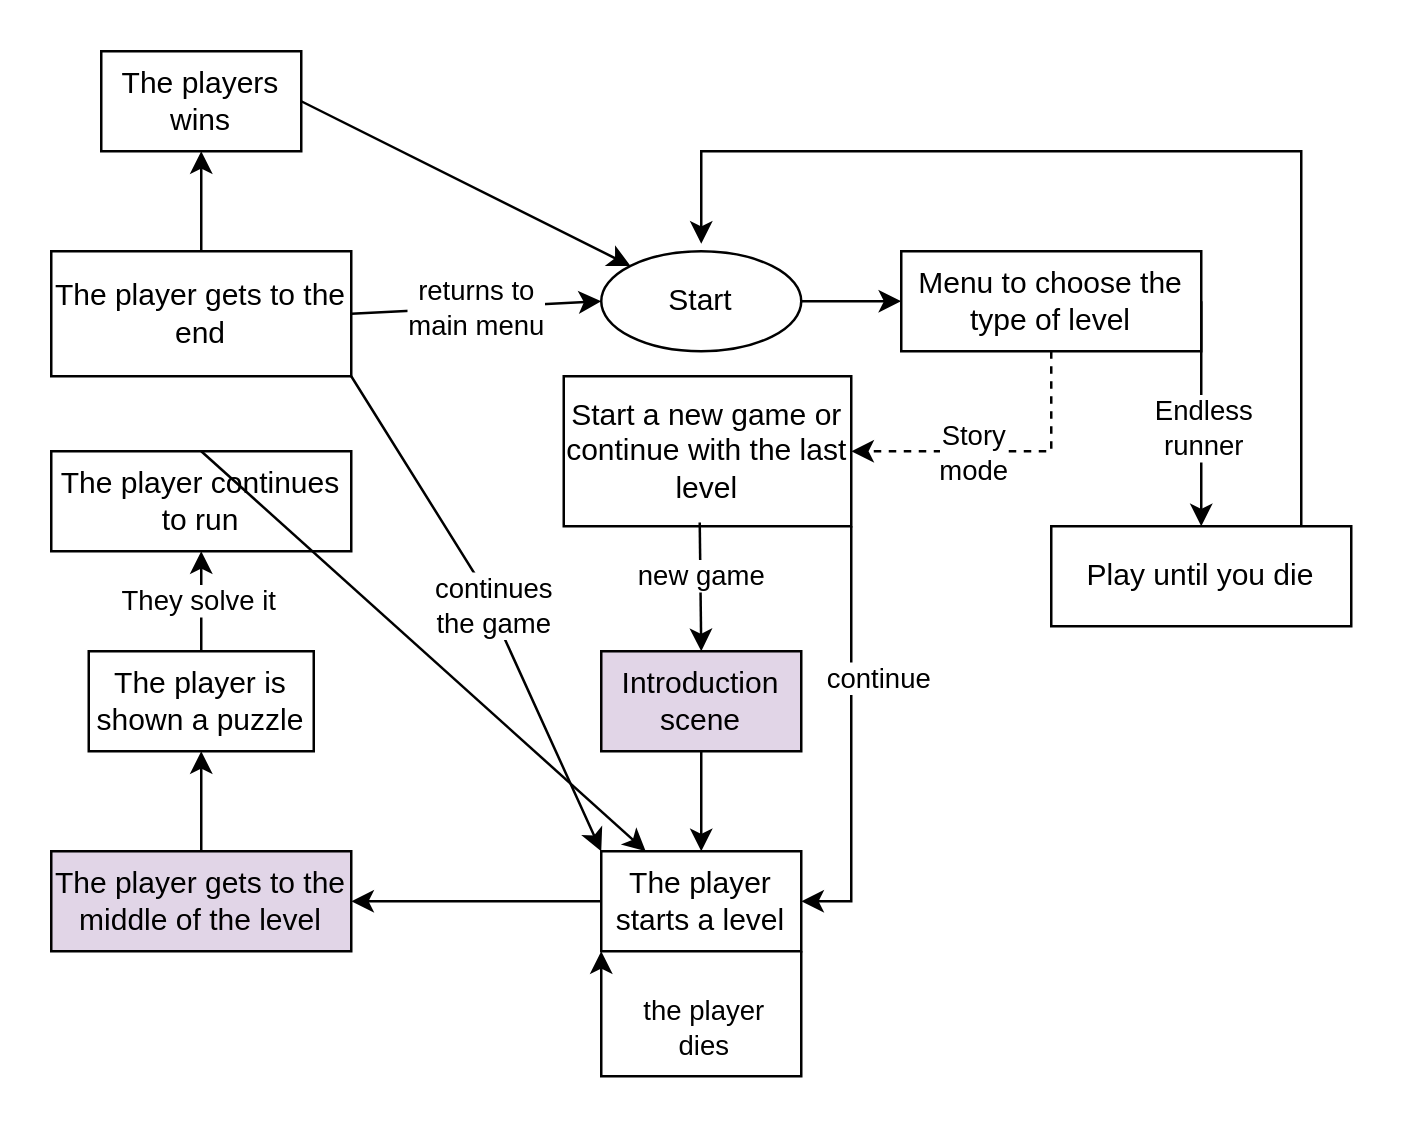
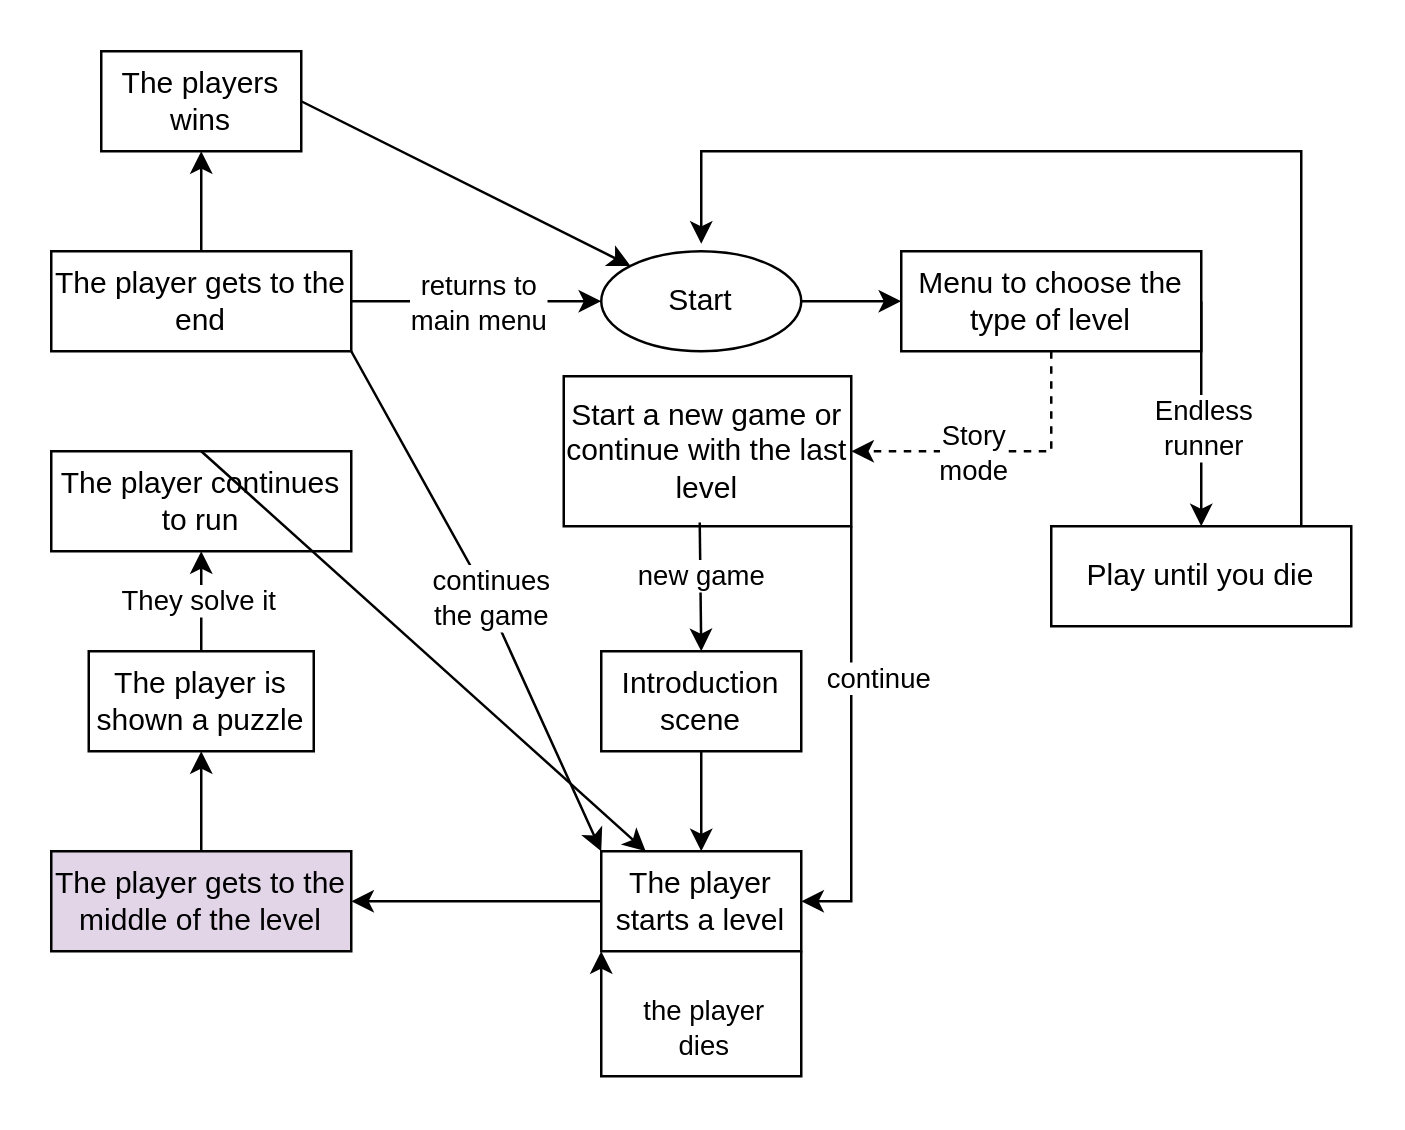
(201, 314) -> (201, 301)
(701, 701) -> (701, 701)
